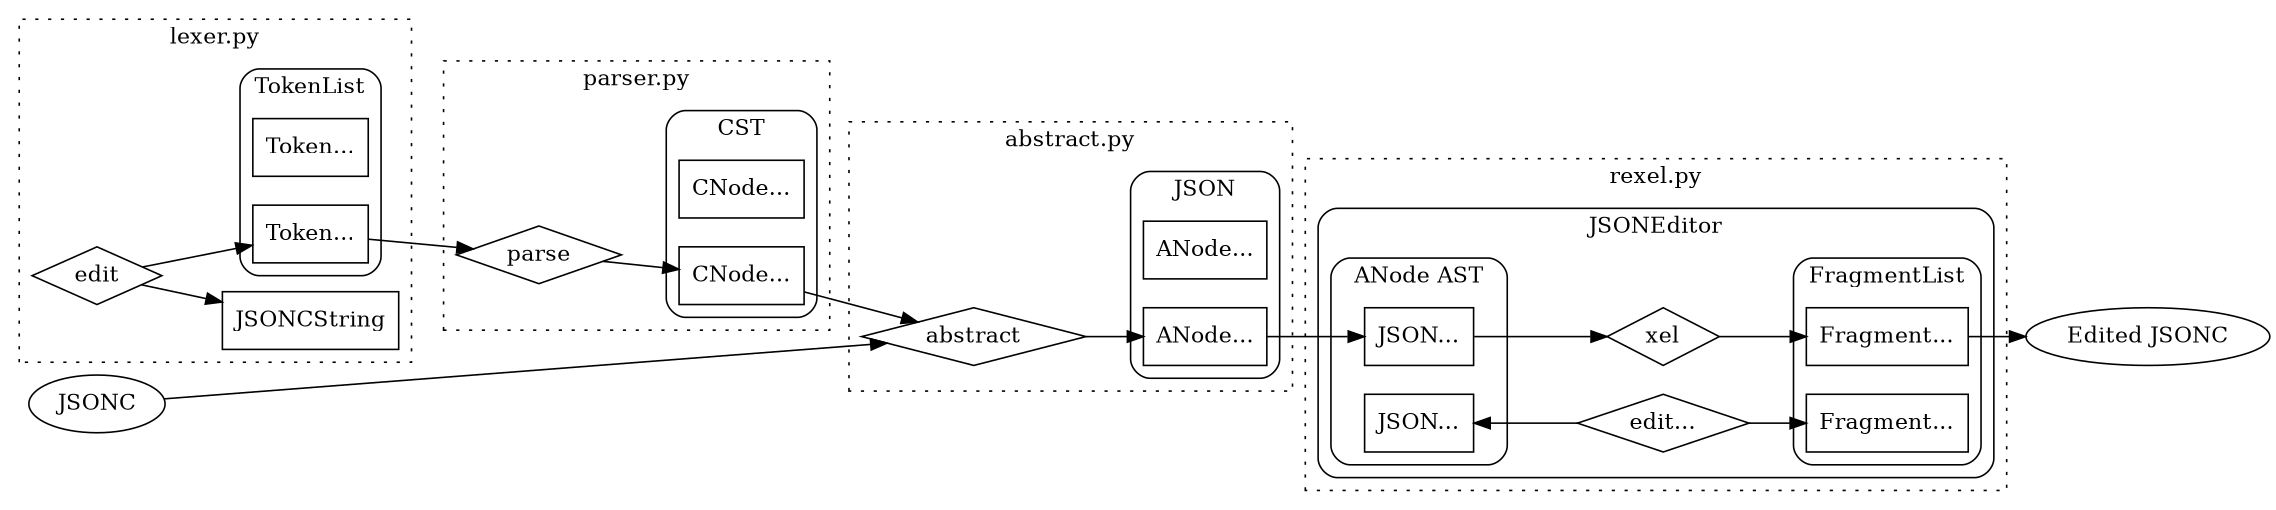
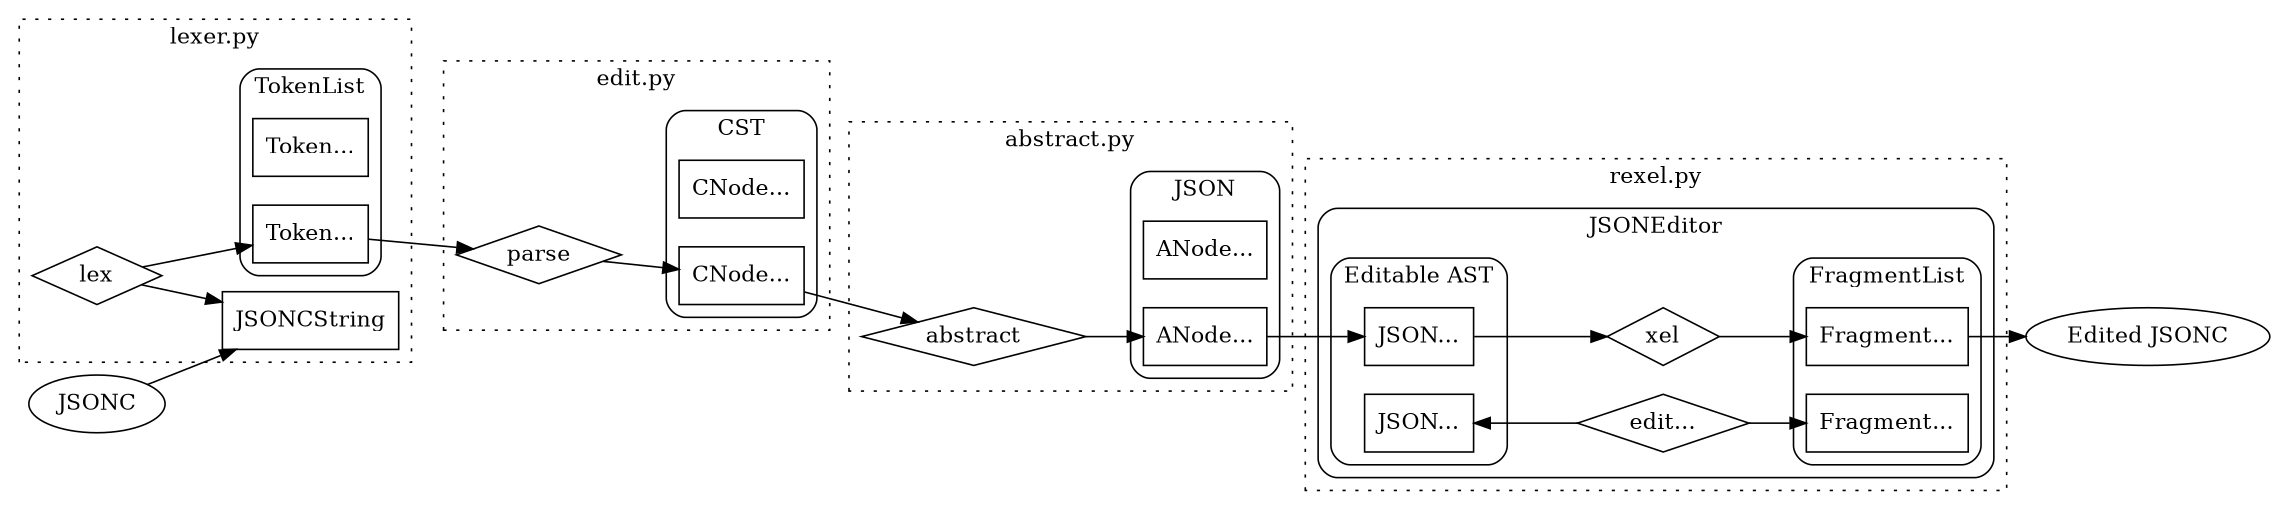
(637, 79) -> (637, 79)
(97, 276) -> (97, 276)
(1419, 276) -> (1419, 276)
(517, 372) -> (179, 372)
